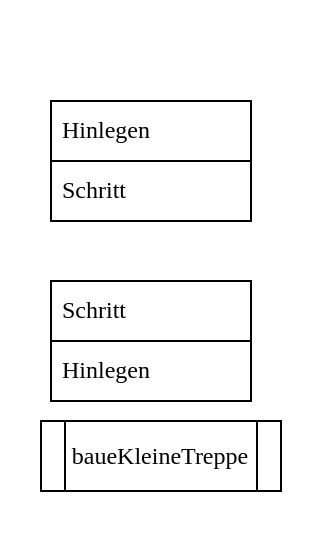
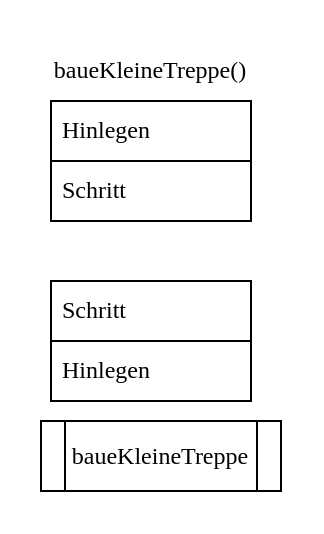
none -> (151, 71)
